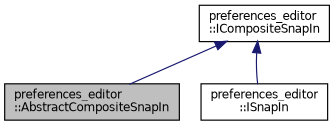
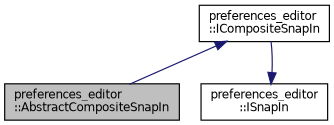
(257, 69) -> (272, 57)
